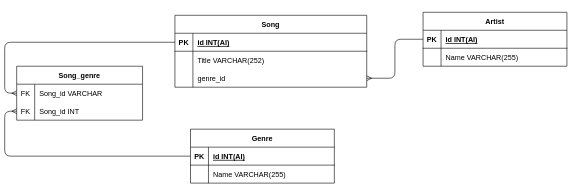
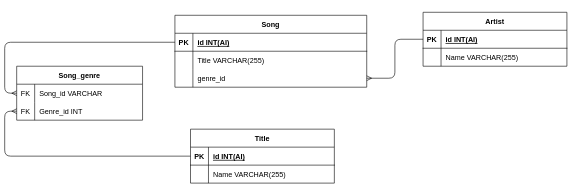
(231, 61) -> (231, 61)
(59, 112) -> (61, 112)
(262, 139) -> (262, 139)
